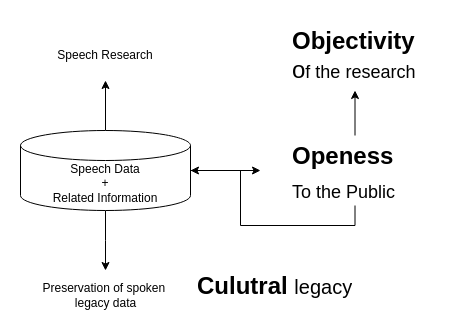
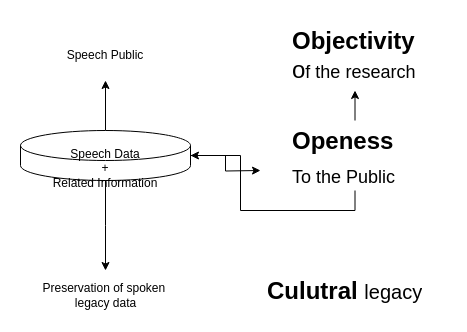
(106, 56) -> (106, 56)
(106, 171) -> (106, 156)
(355, 171) -> (355, 156)
(286, 286) -> (356, 291)
